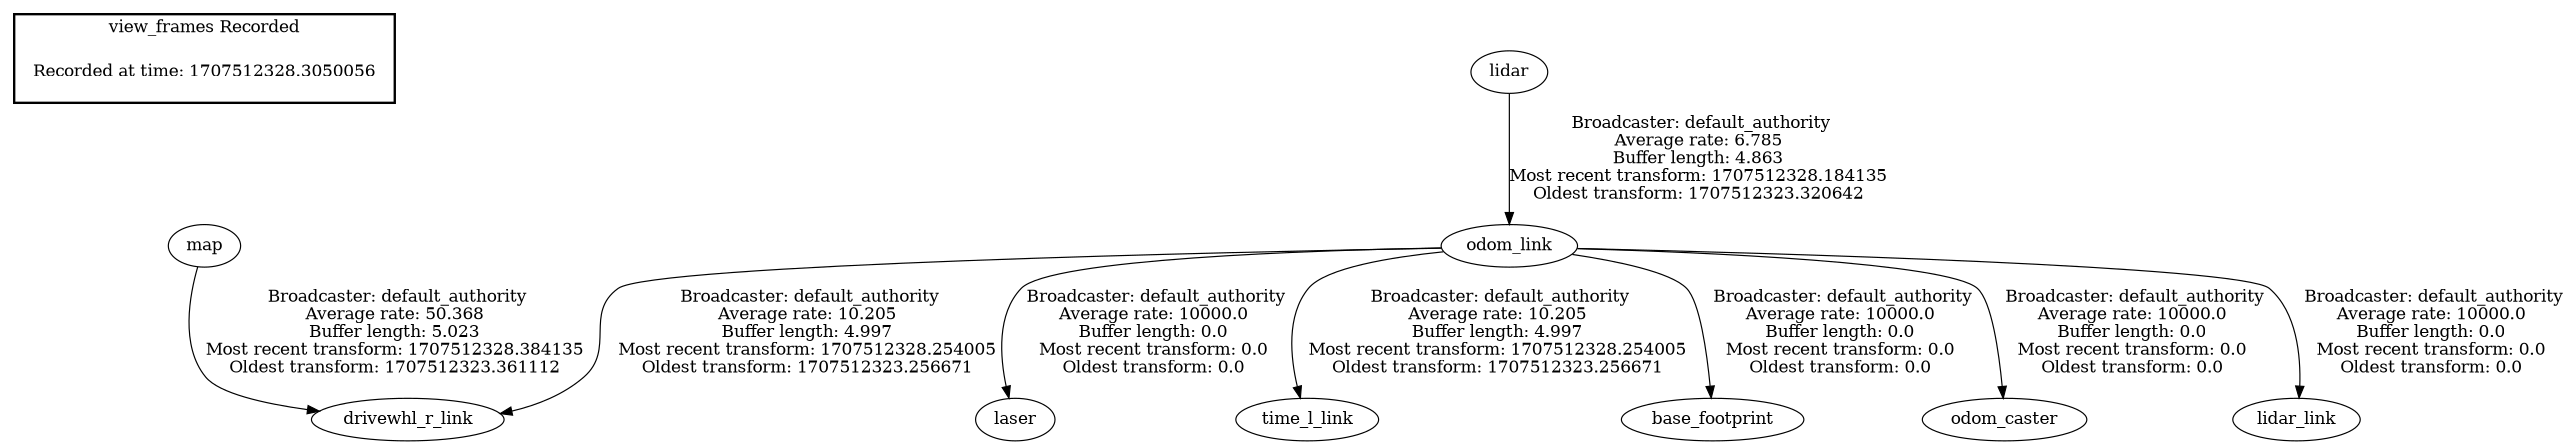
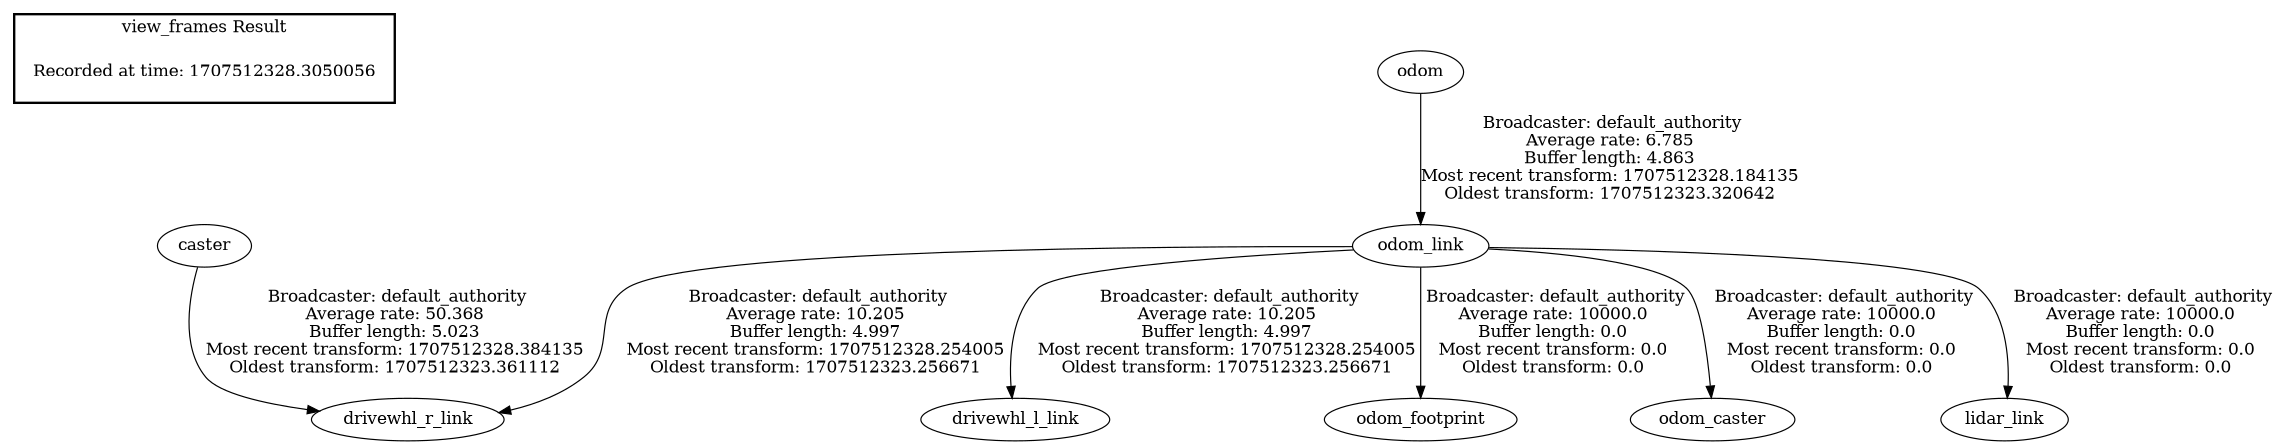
(204, 28) -> (204, 28)
(1509, 72) -> (1421, 72)
(204, 246) -> (204, 246)
(1015, 420) -> none
(1307, 420) -> (1015, 420)
(1713, 420) -> (1421, 420)
